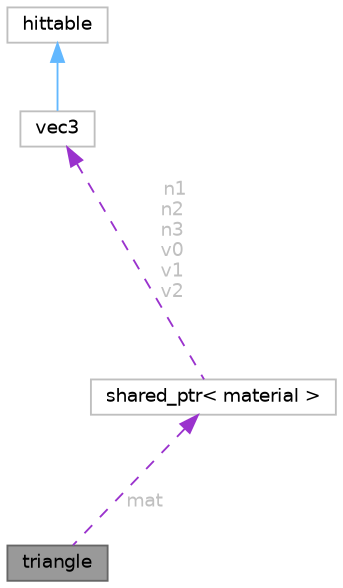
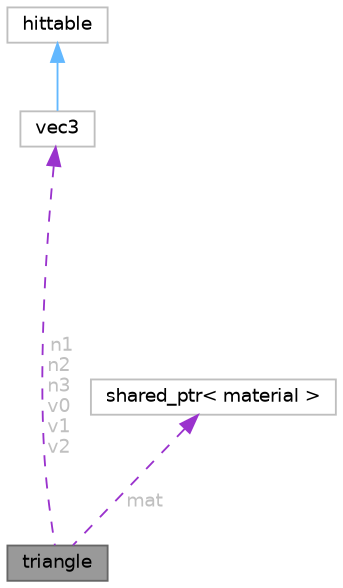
(140, 272) -> (43, 356)
